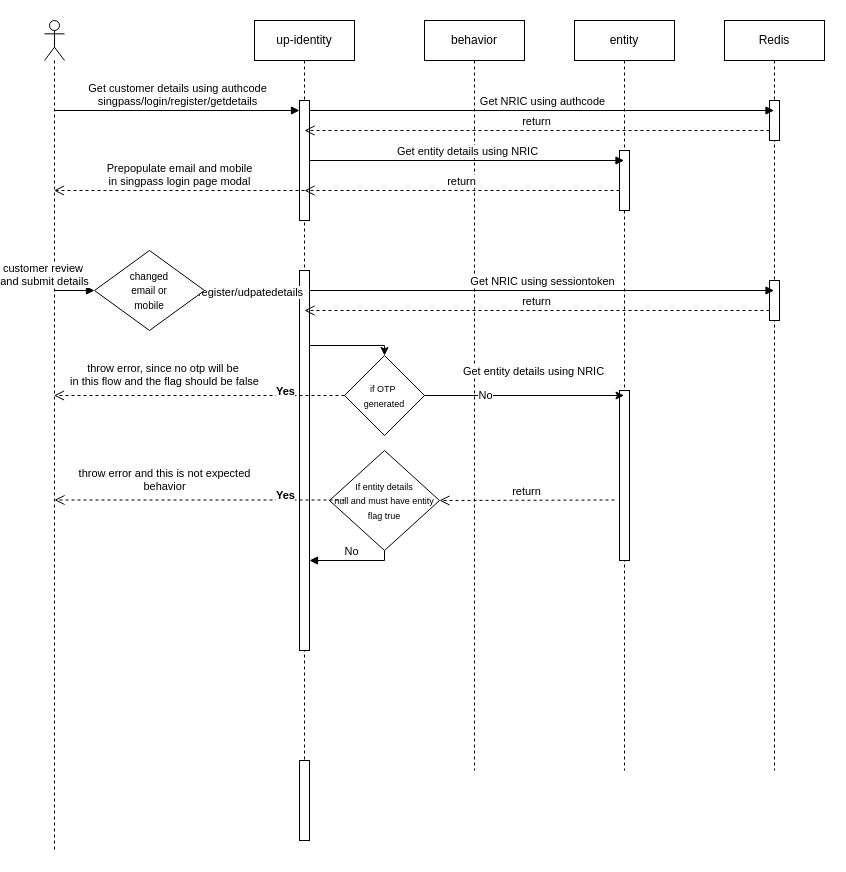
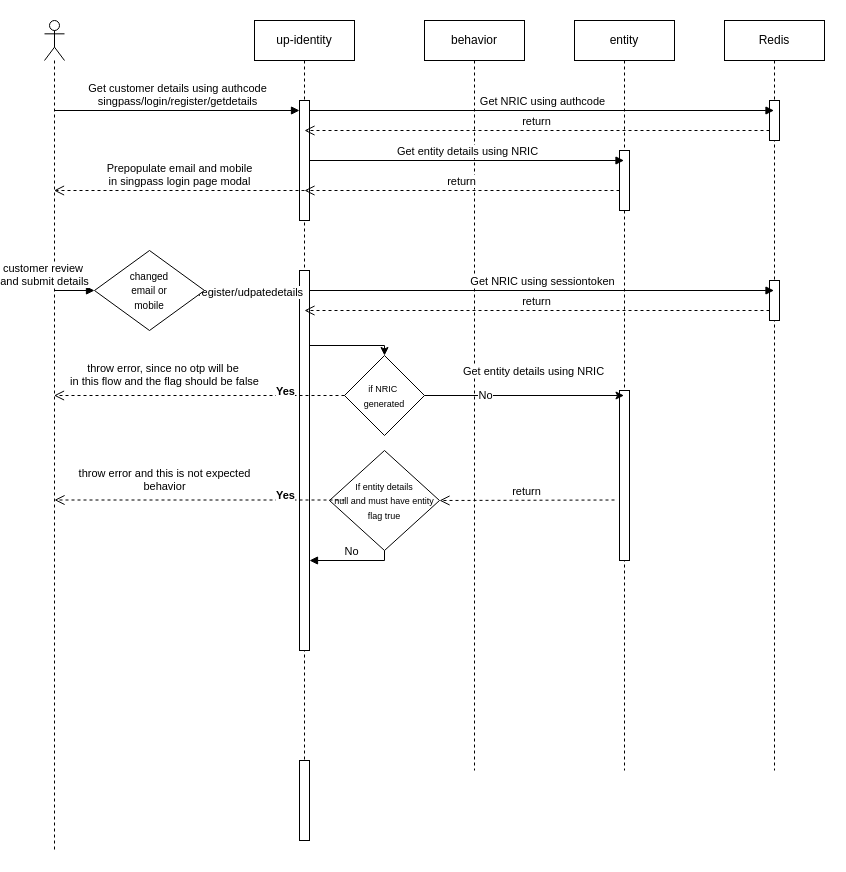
(385, 396) -> (385, 396)
